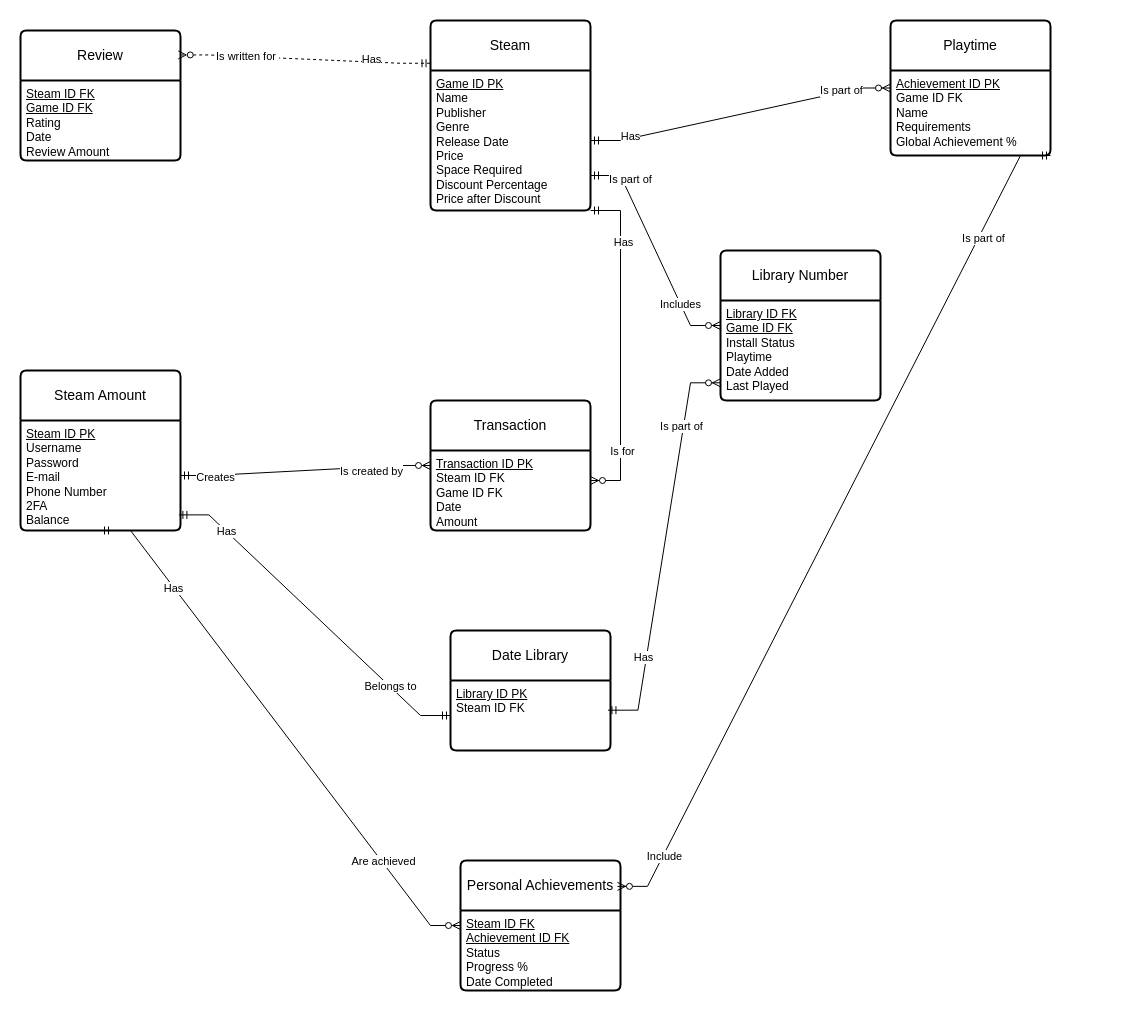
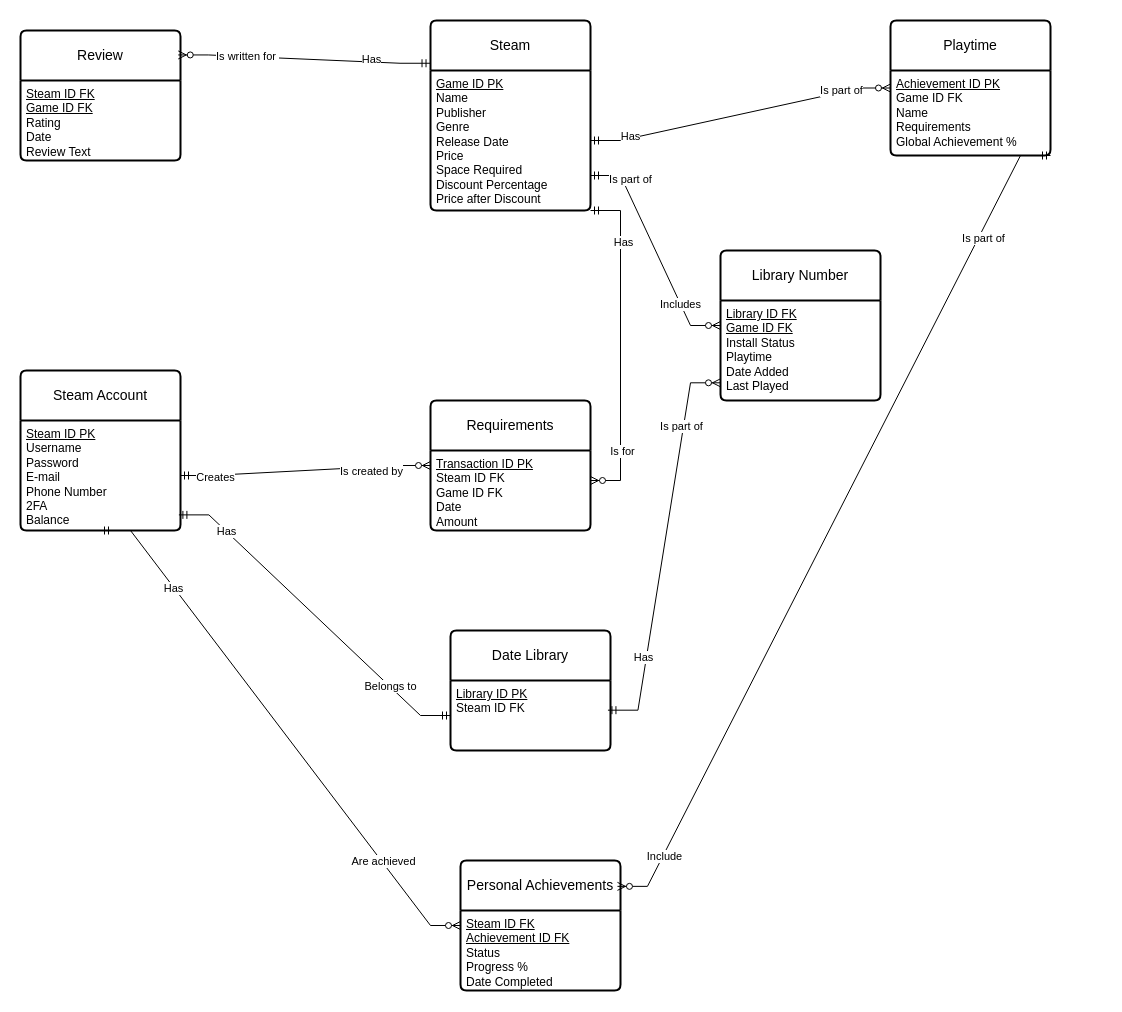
(320, 60) -> (320, 60)
(67, 124) -> (60, 124)
(101, 396) -> (101, 396)
(511, 426) -> (511, 426)
